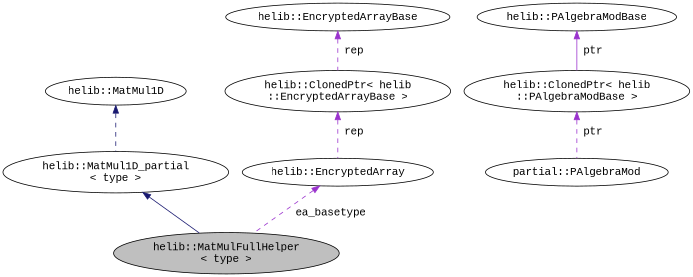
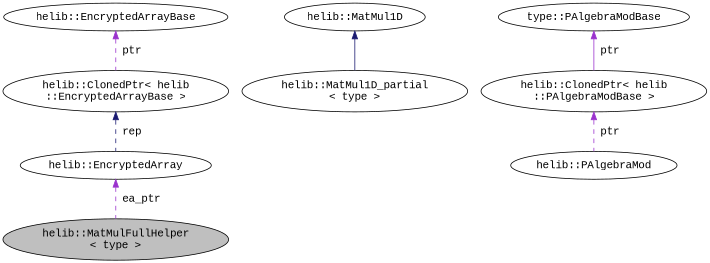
(577, 17) -> (594, 17)
(351, 51) -> (129, 51)
(116, 132) -> (355, 55)
(338, 139) -> (116, 136)
(577, 172) -> (594, 165)
(328, 213) -> (138, 199)
(174, 215) -> none
